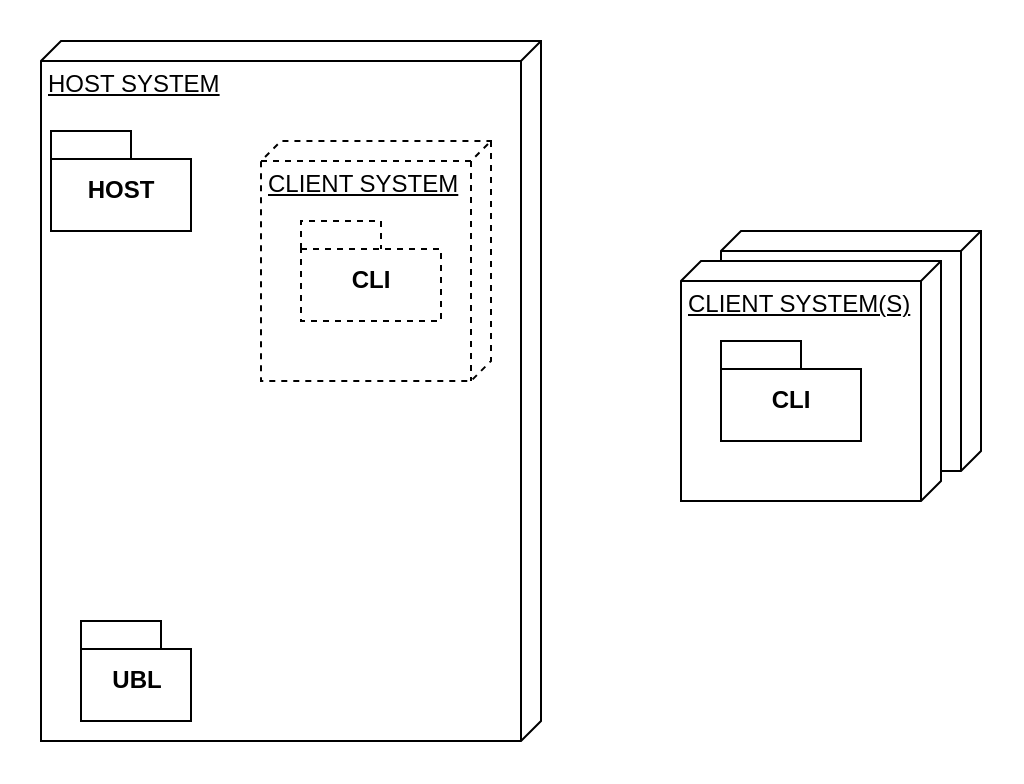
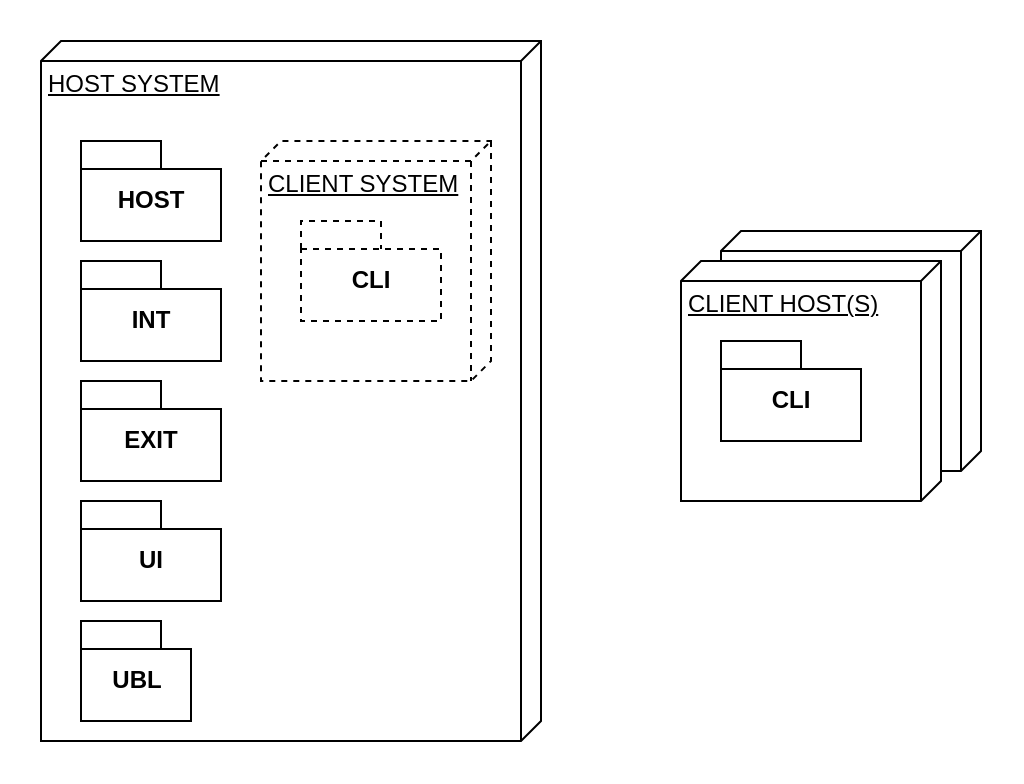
(121, 181) -> (151, 191)
(793, 305) -> (780, 305)
none -> (151, 311)
none -> (151, 431)
none -> (151, 551)
